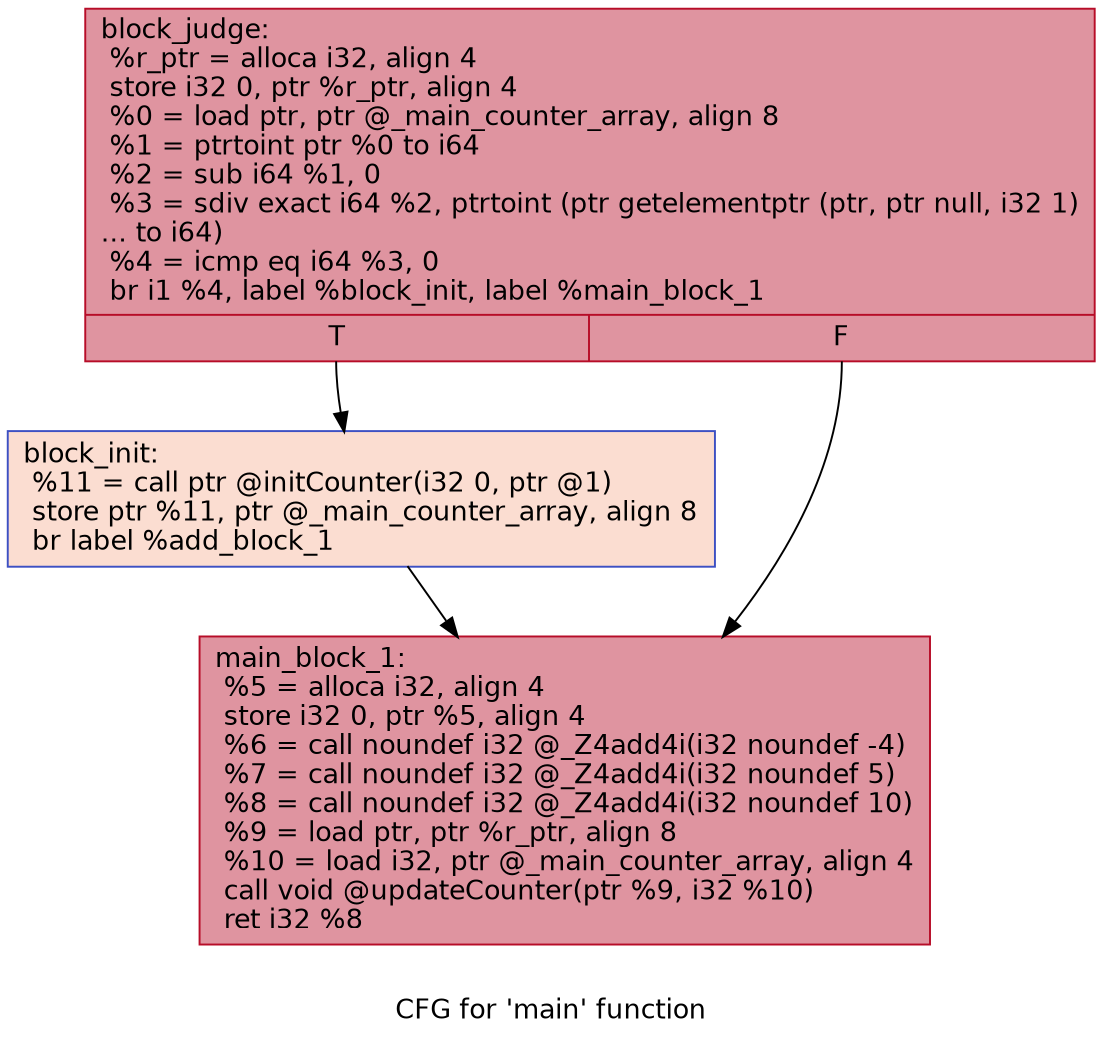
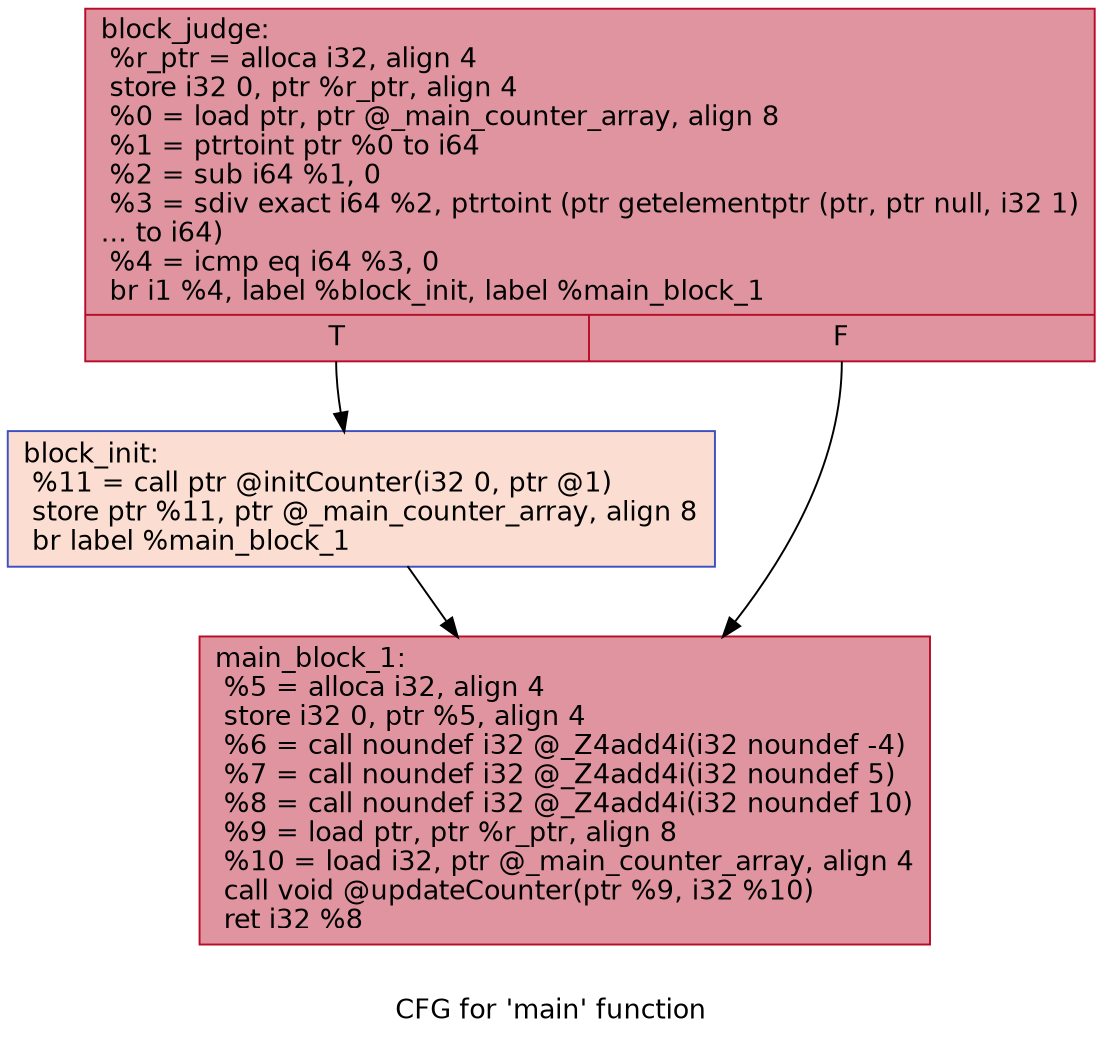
(179, 542) -> (187, 542)
